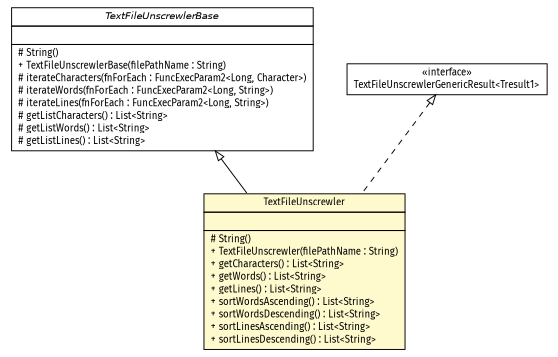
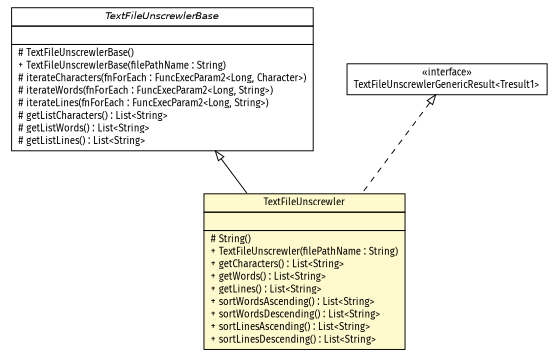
(39, 53) -> (76, 53)
